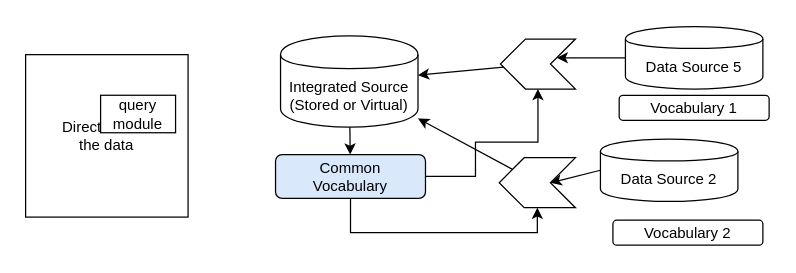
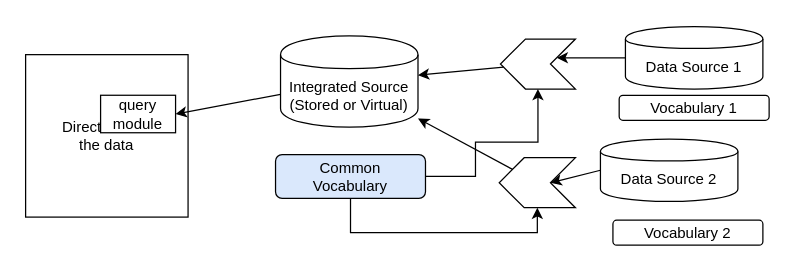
(694, 67) -> (694, 67)
(350, 136) -> (232, 103)
